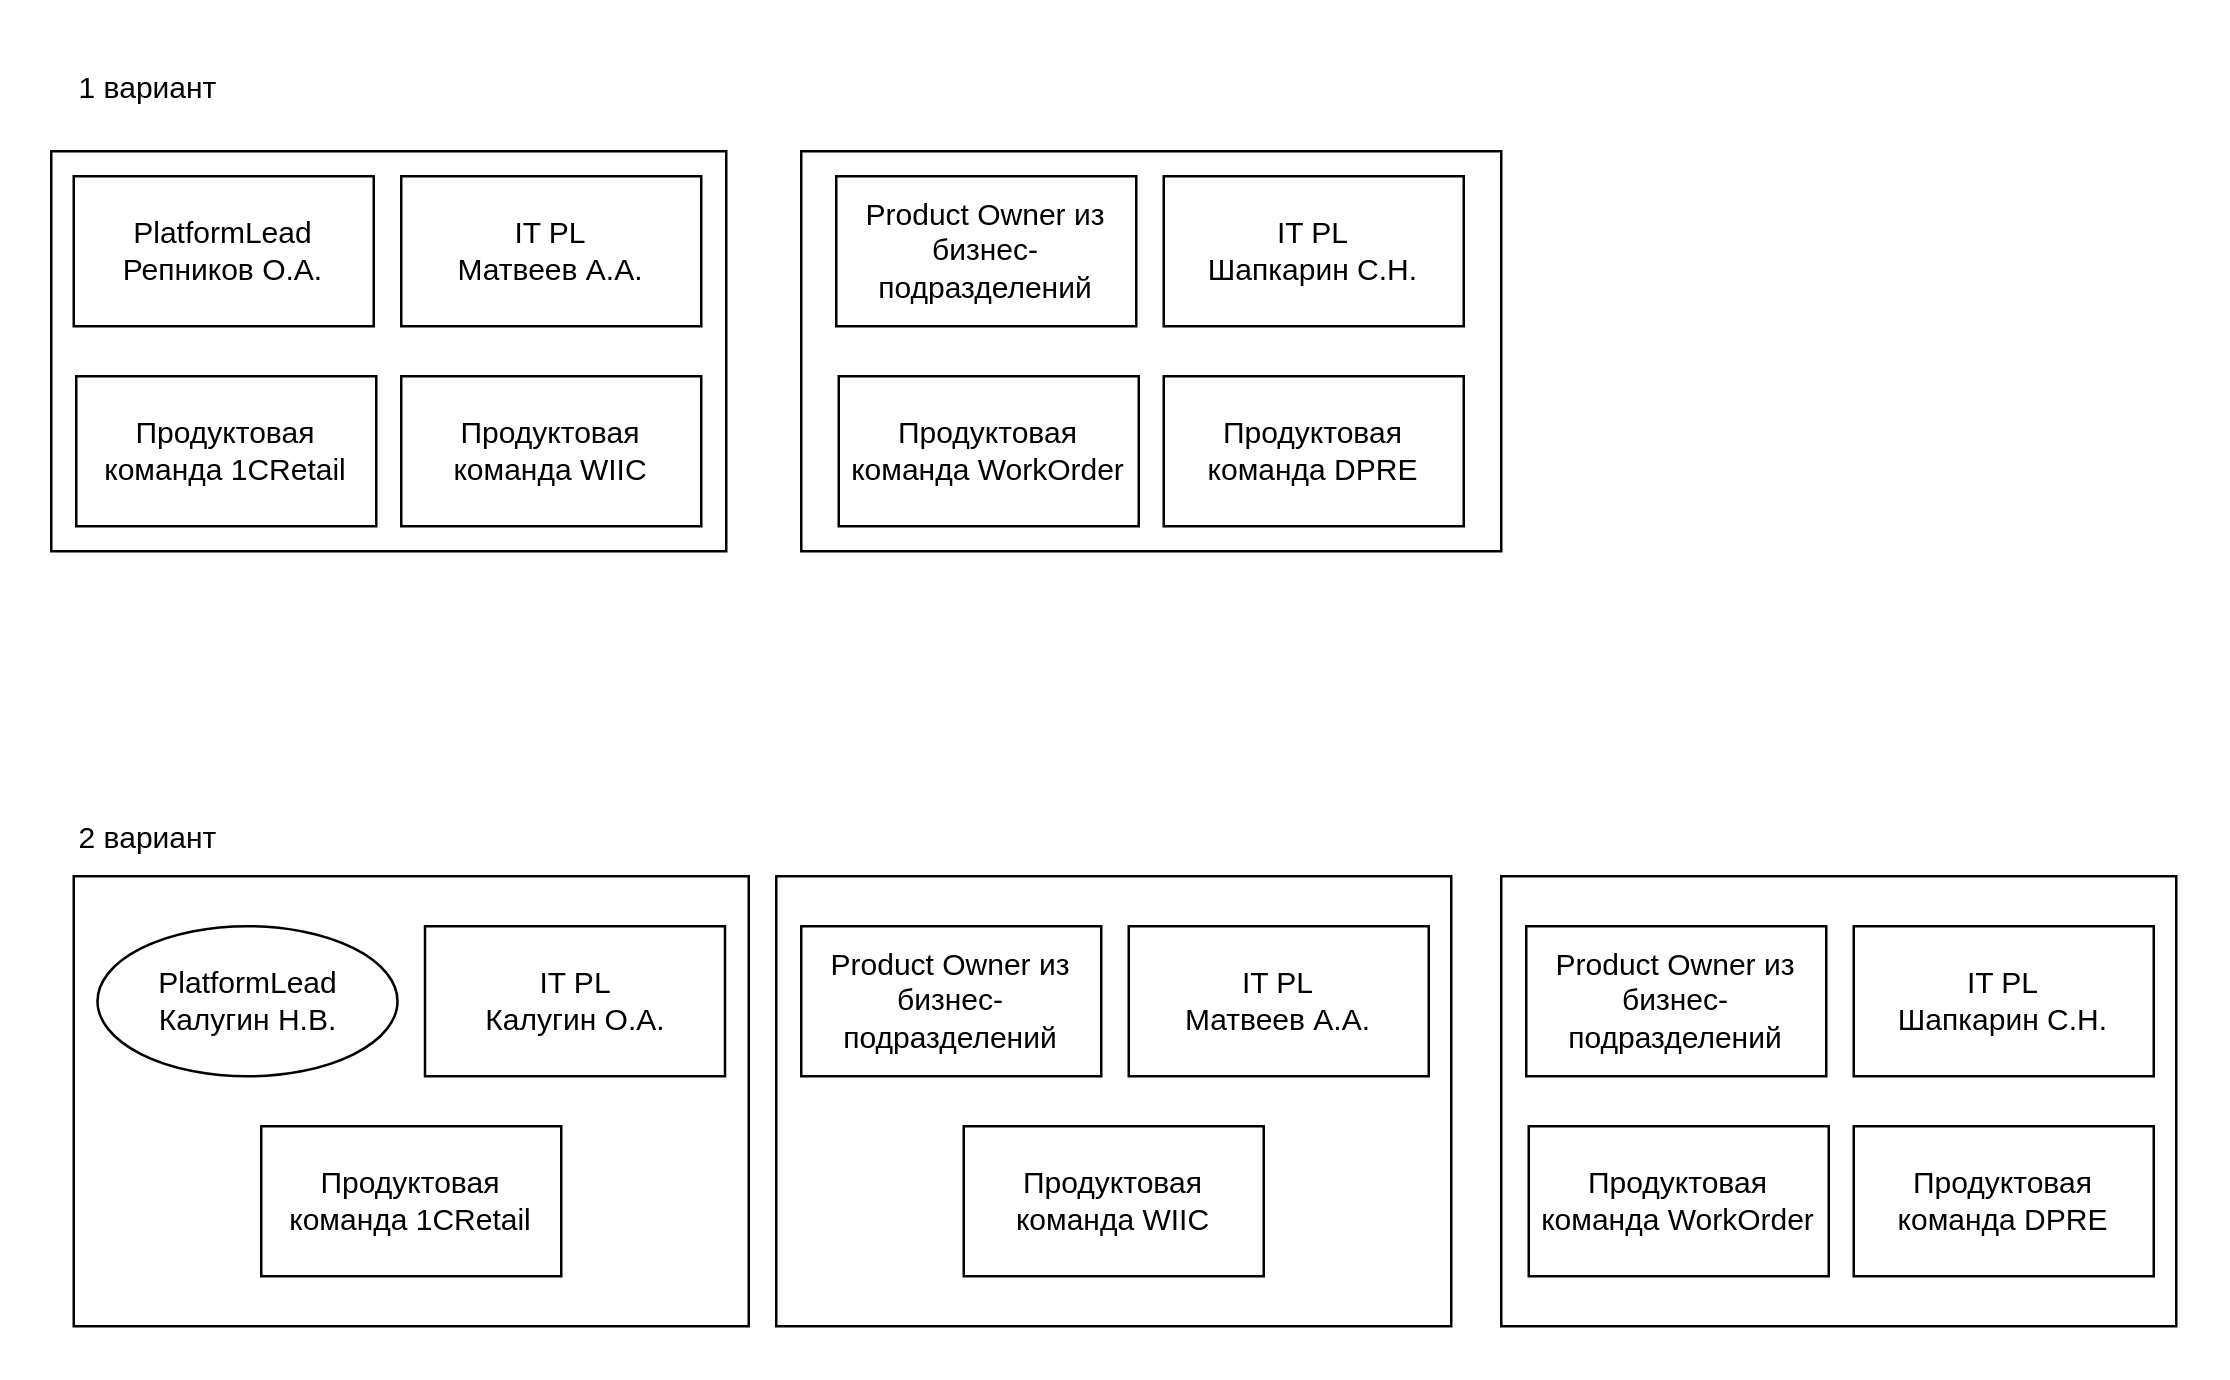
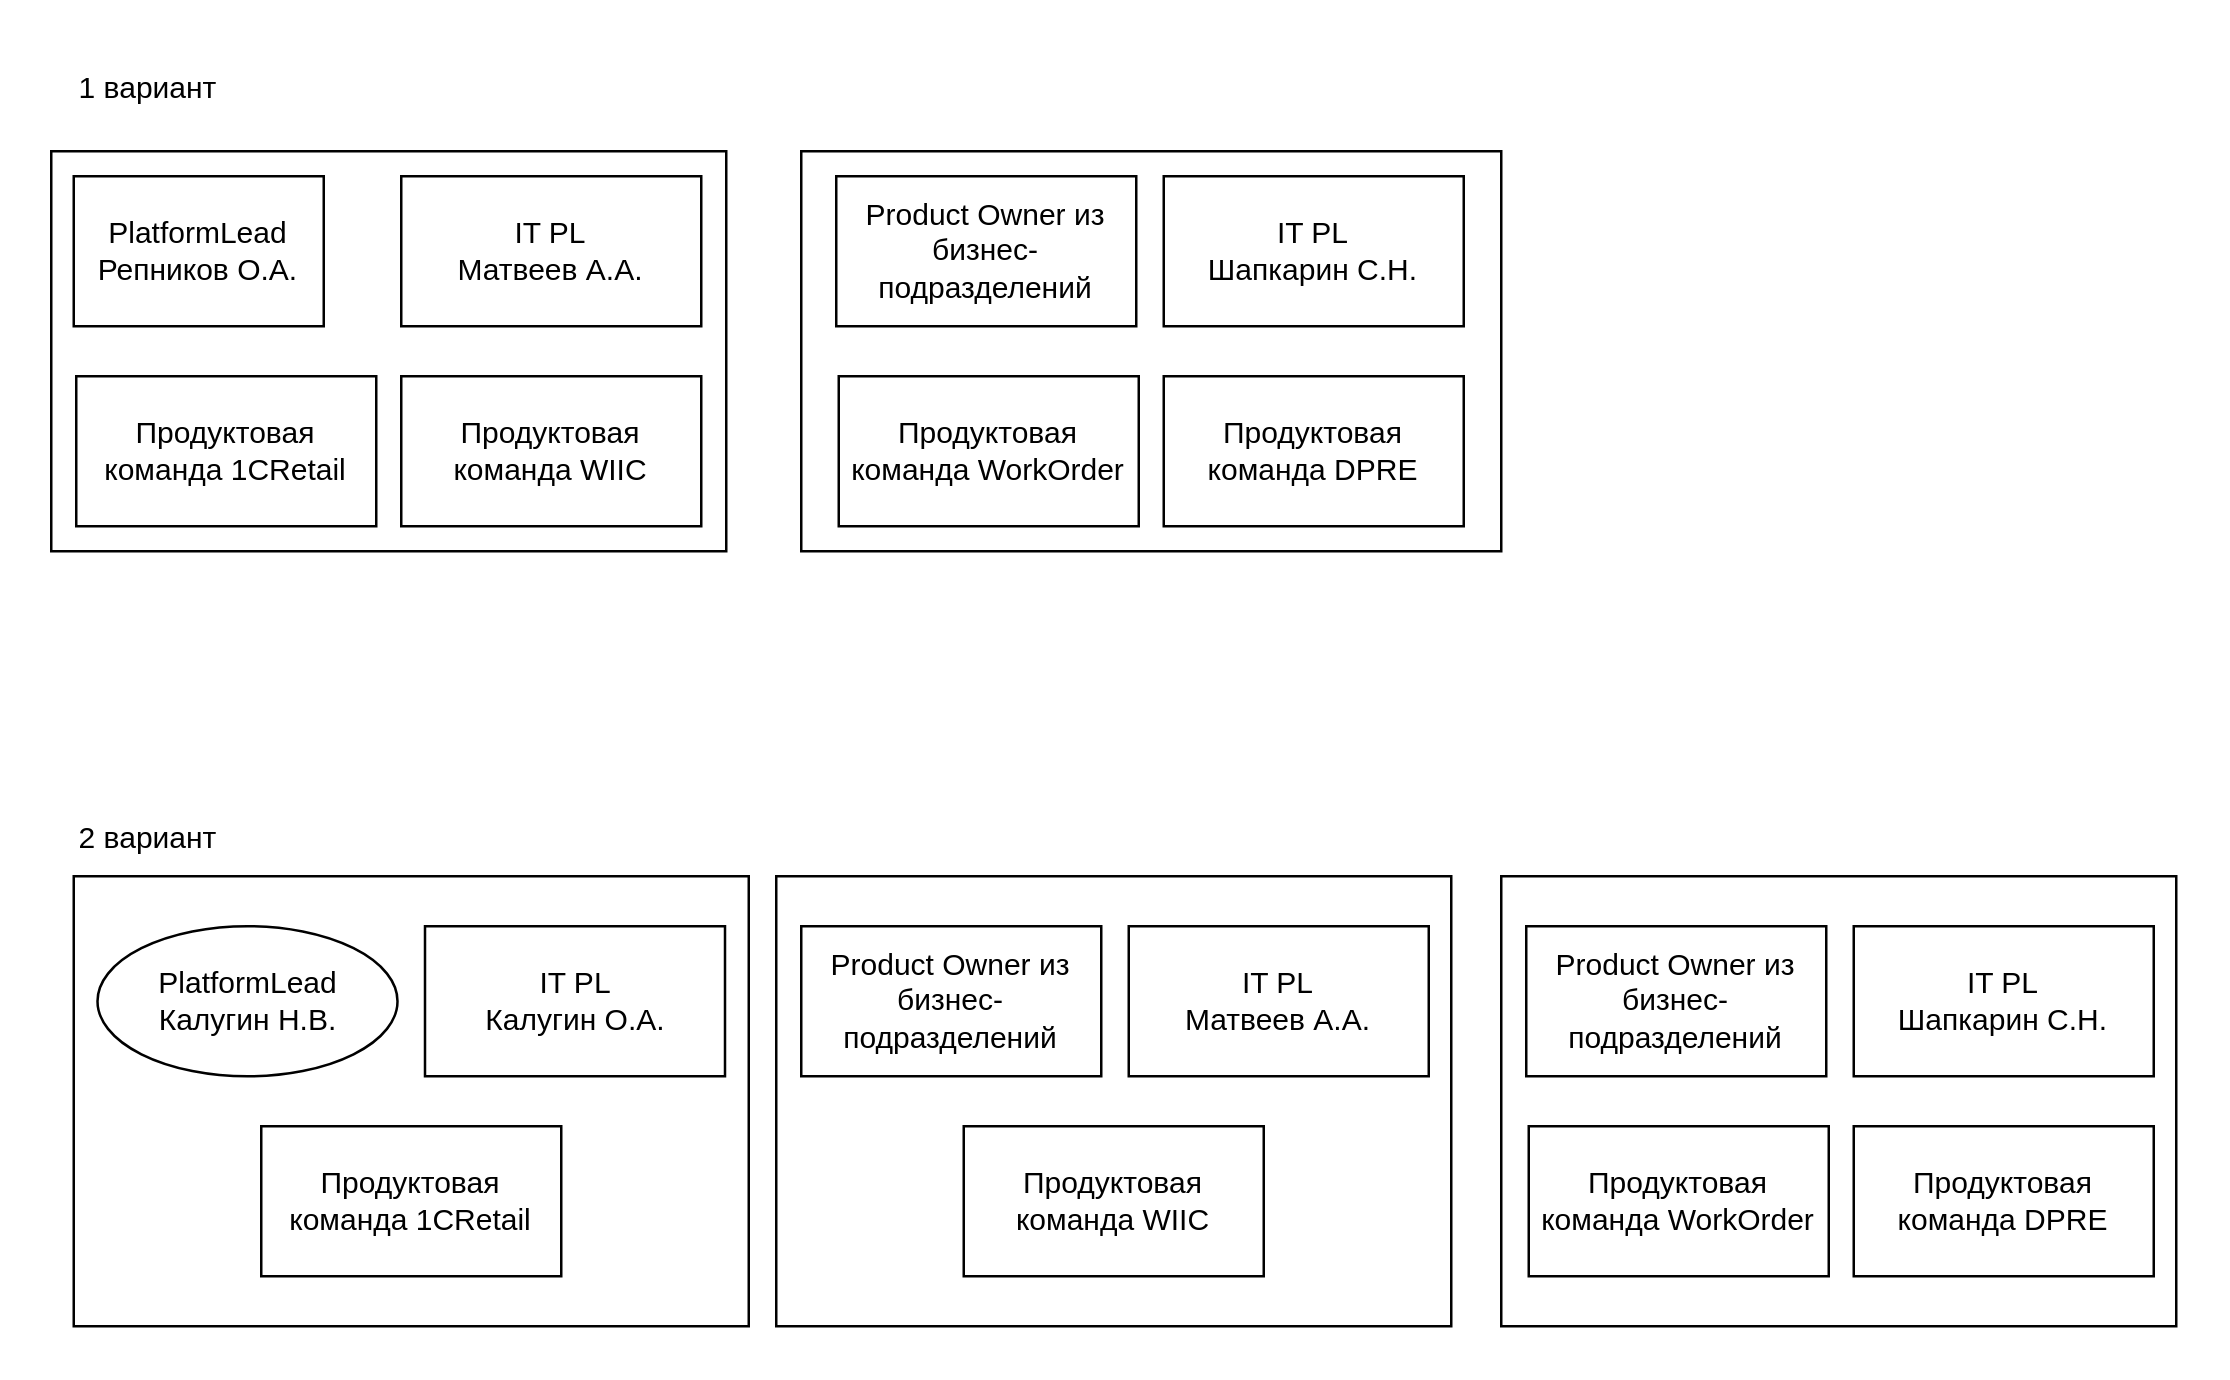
(224, 251) -> (199, 251)
